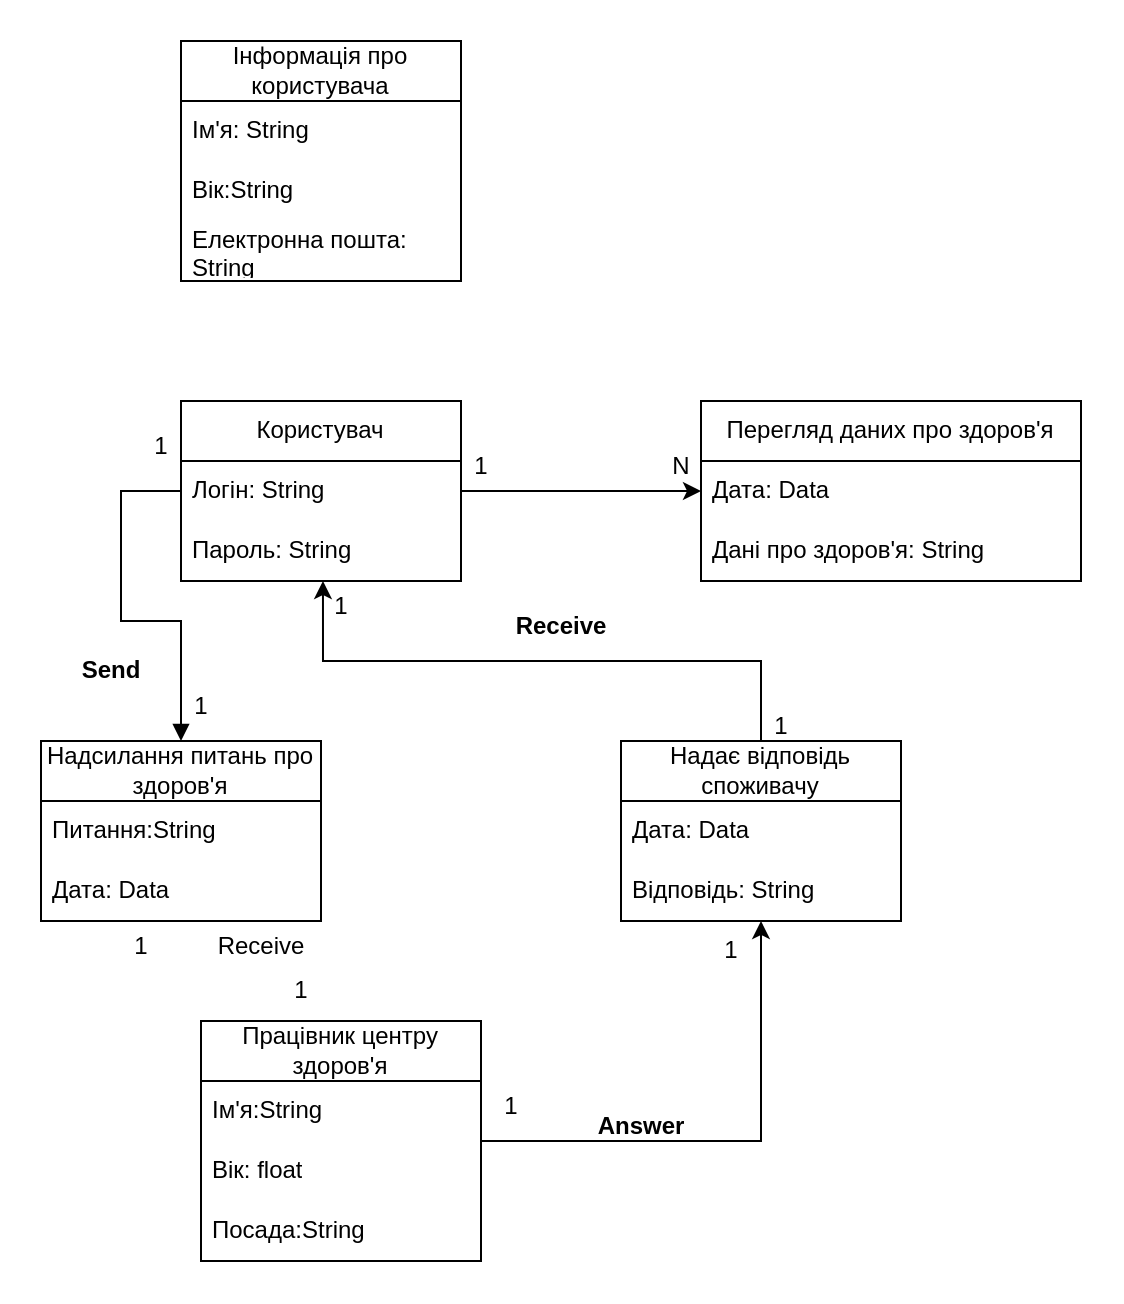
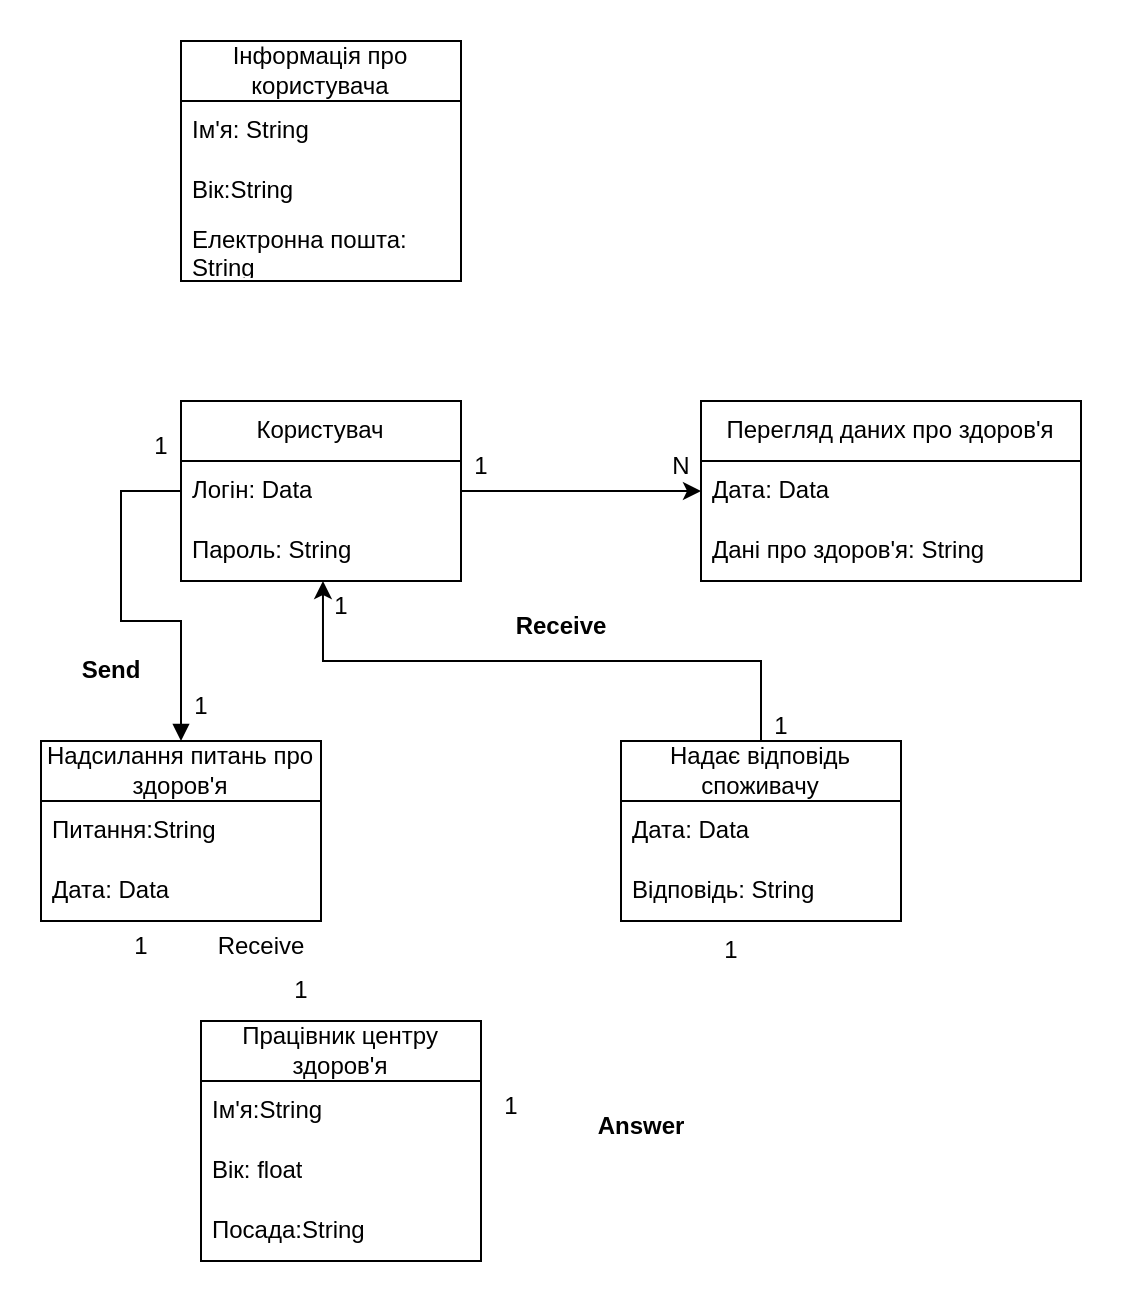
(271, 491) -> (261, 491)
(726, 1141) -> none
